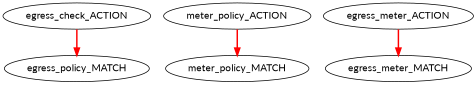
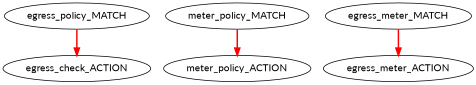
(77, 39) -> (77, 39)
(237, 39) -> (237, 39)
(398, 39) -> (398, 39)
